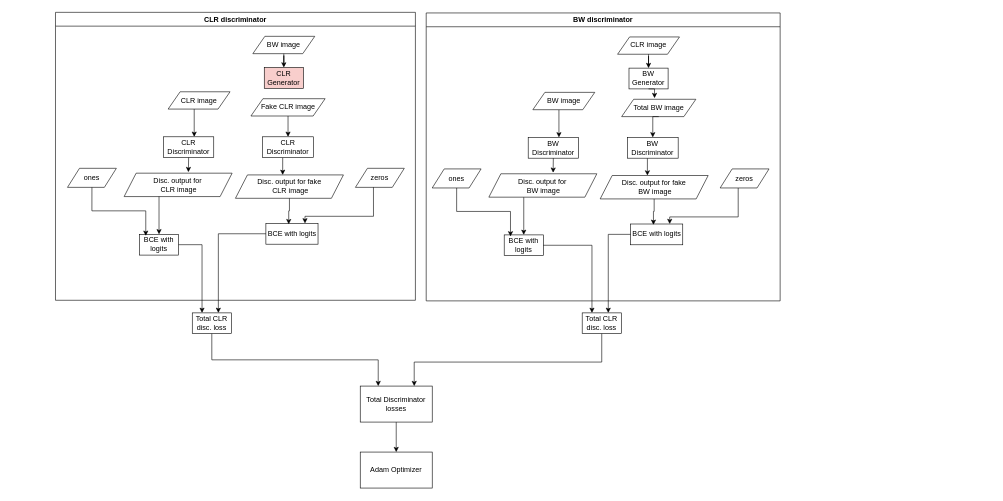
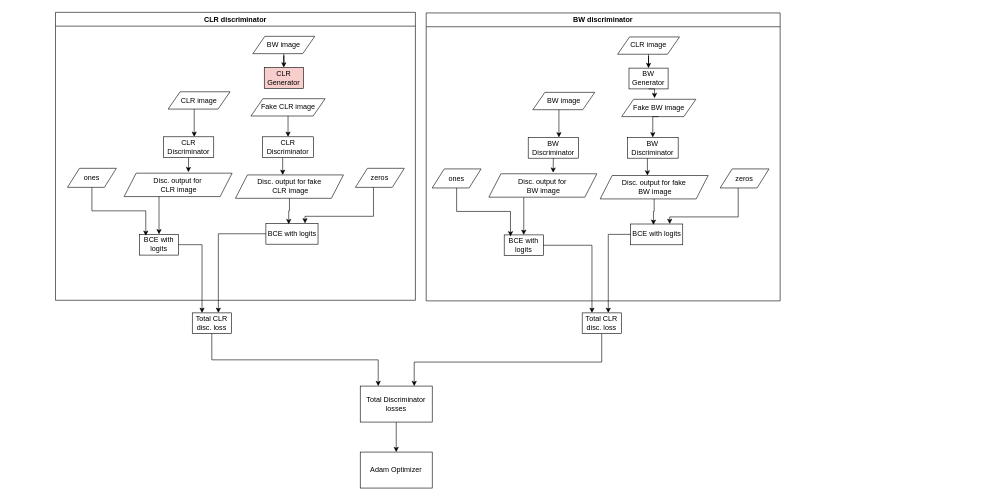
(659, 108) -> (659, 108)
